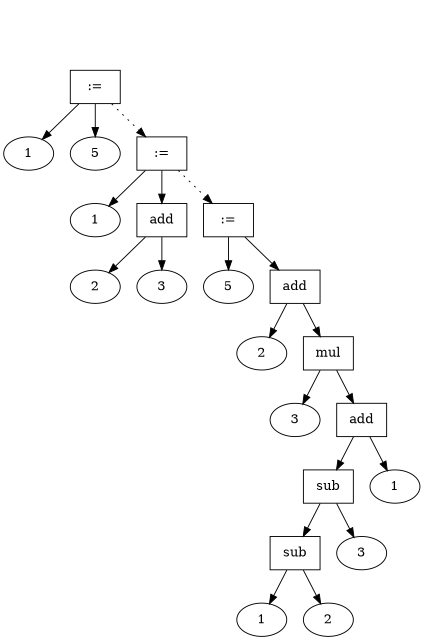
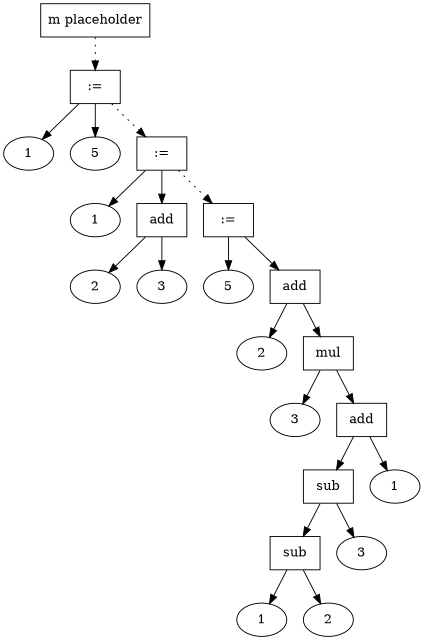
none -> (95, 20)
